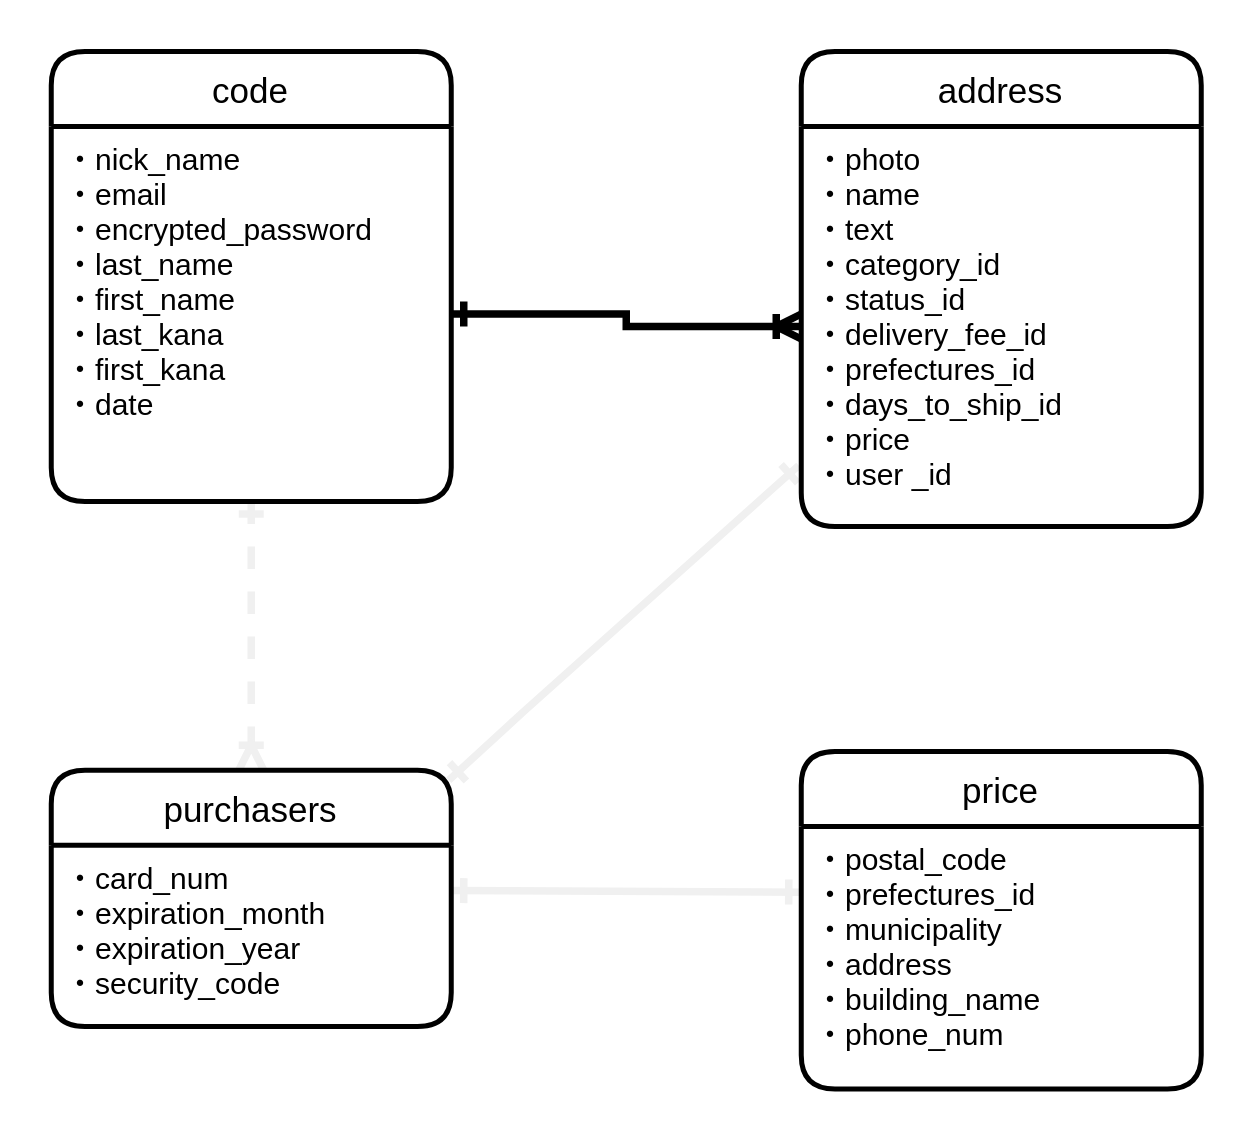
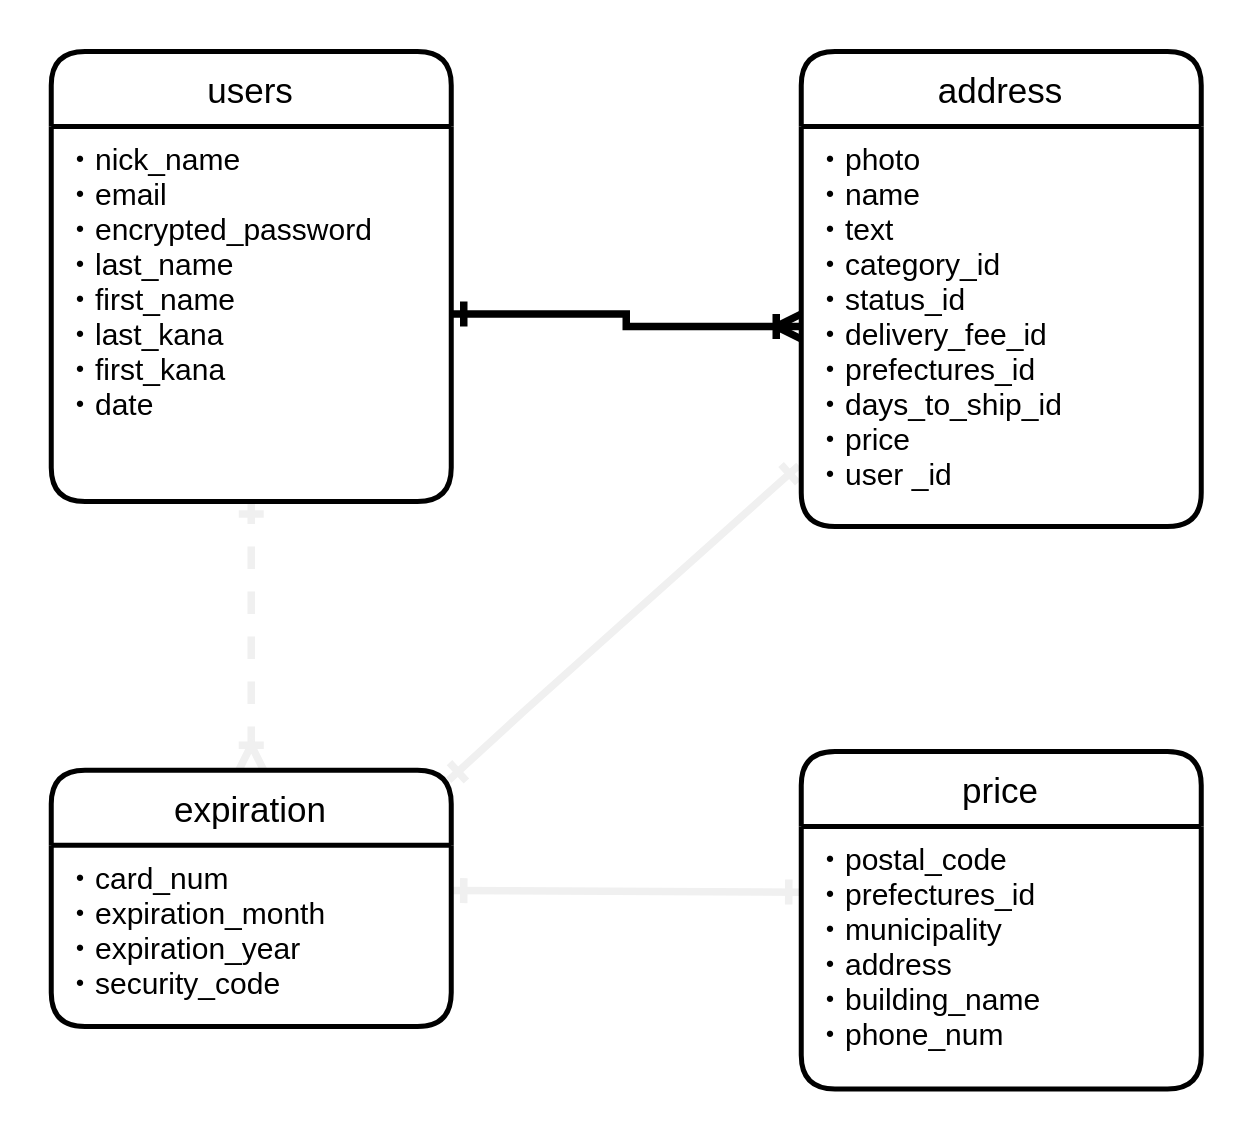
(250, 91) -> (250, 91)
(250, 810) -> (250, 810)
